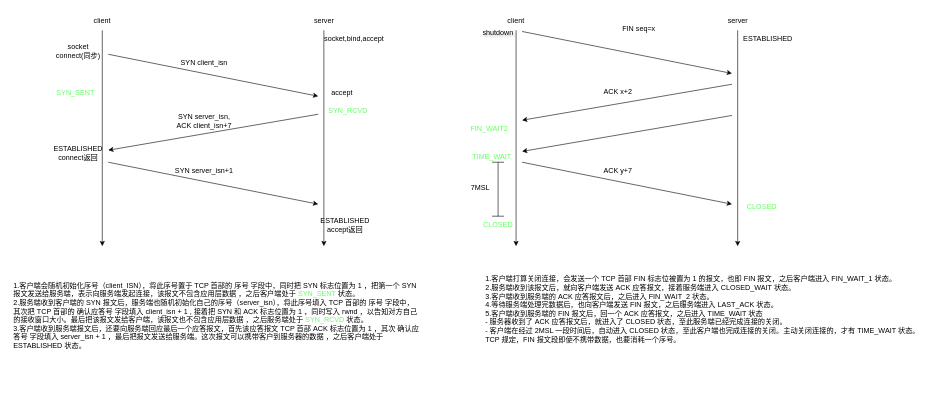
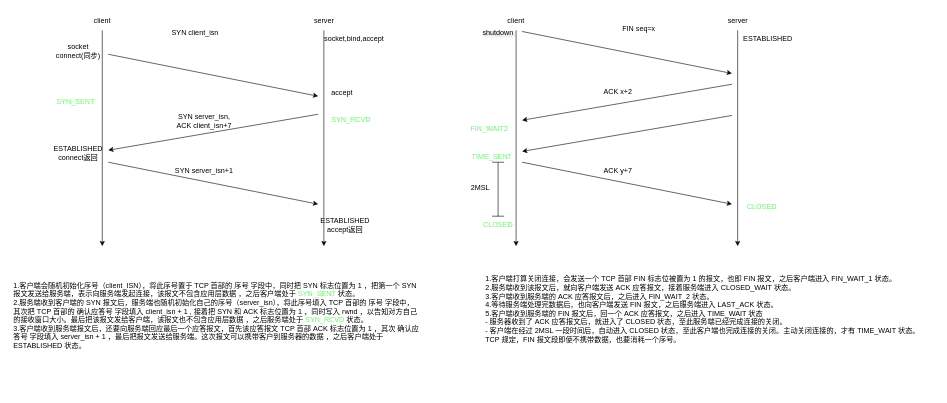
(204, 63) -> (195, 33)
(75, 93) -> (75, 102)
(348, 111) -> (351, 120)
(492, 157) -> (492, 157)
(481, 188) -> (481, 188)
